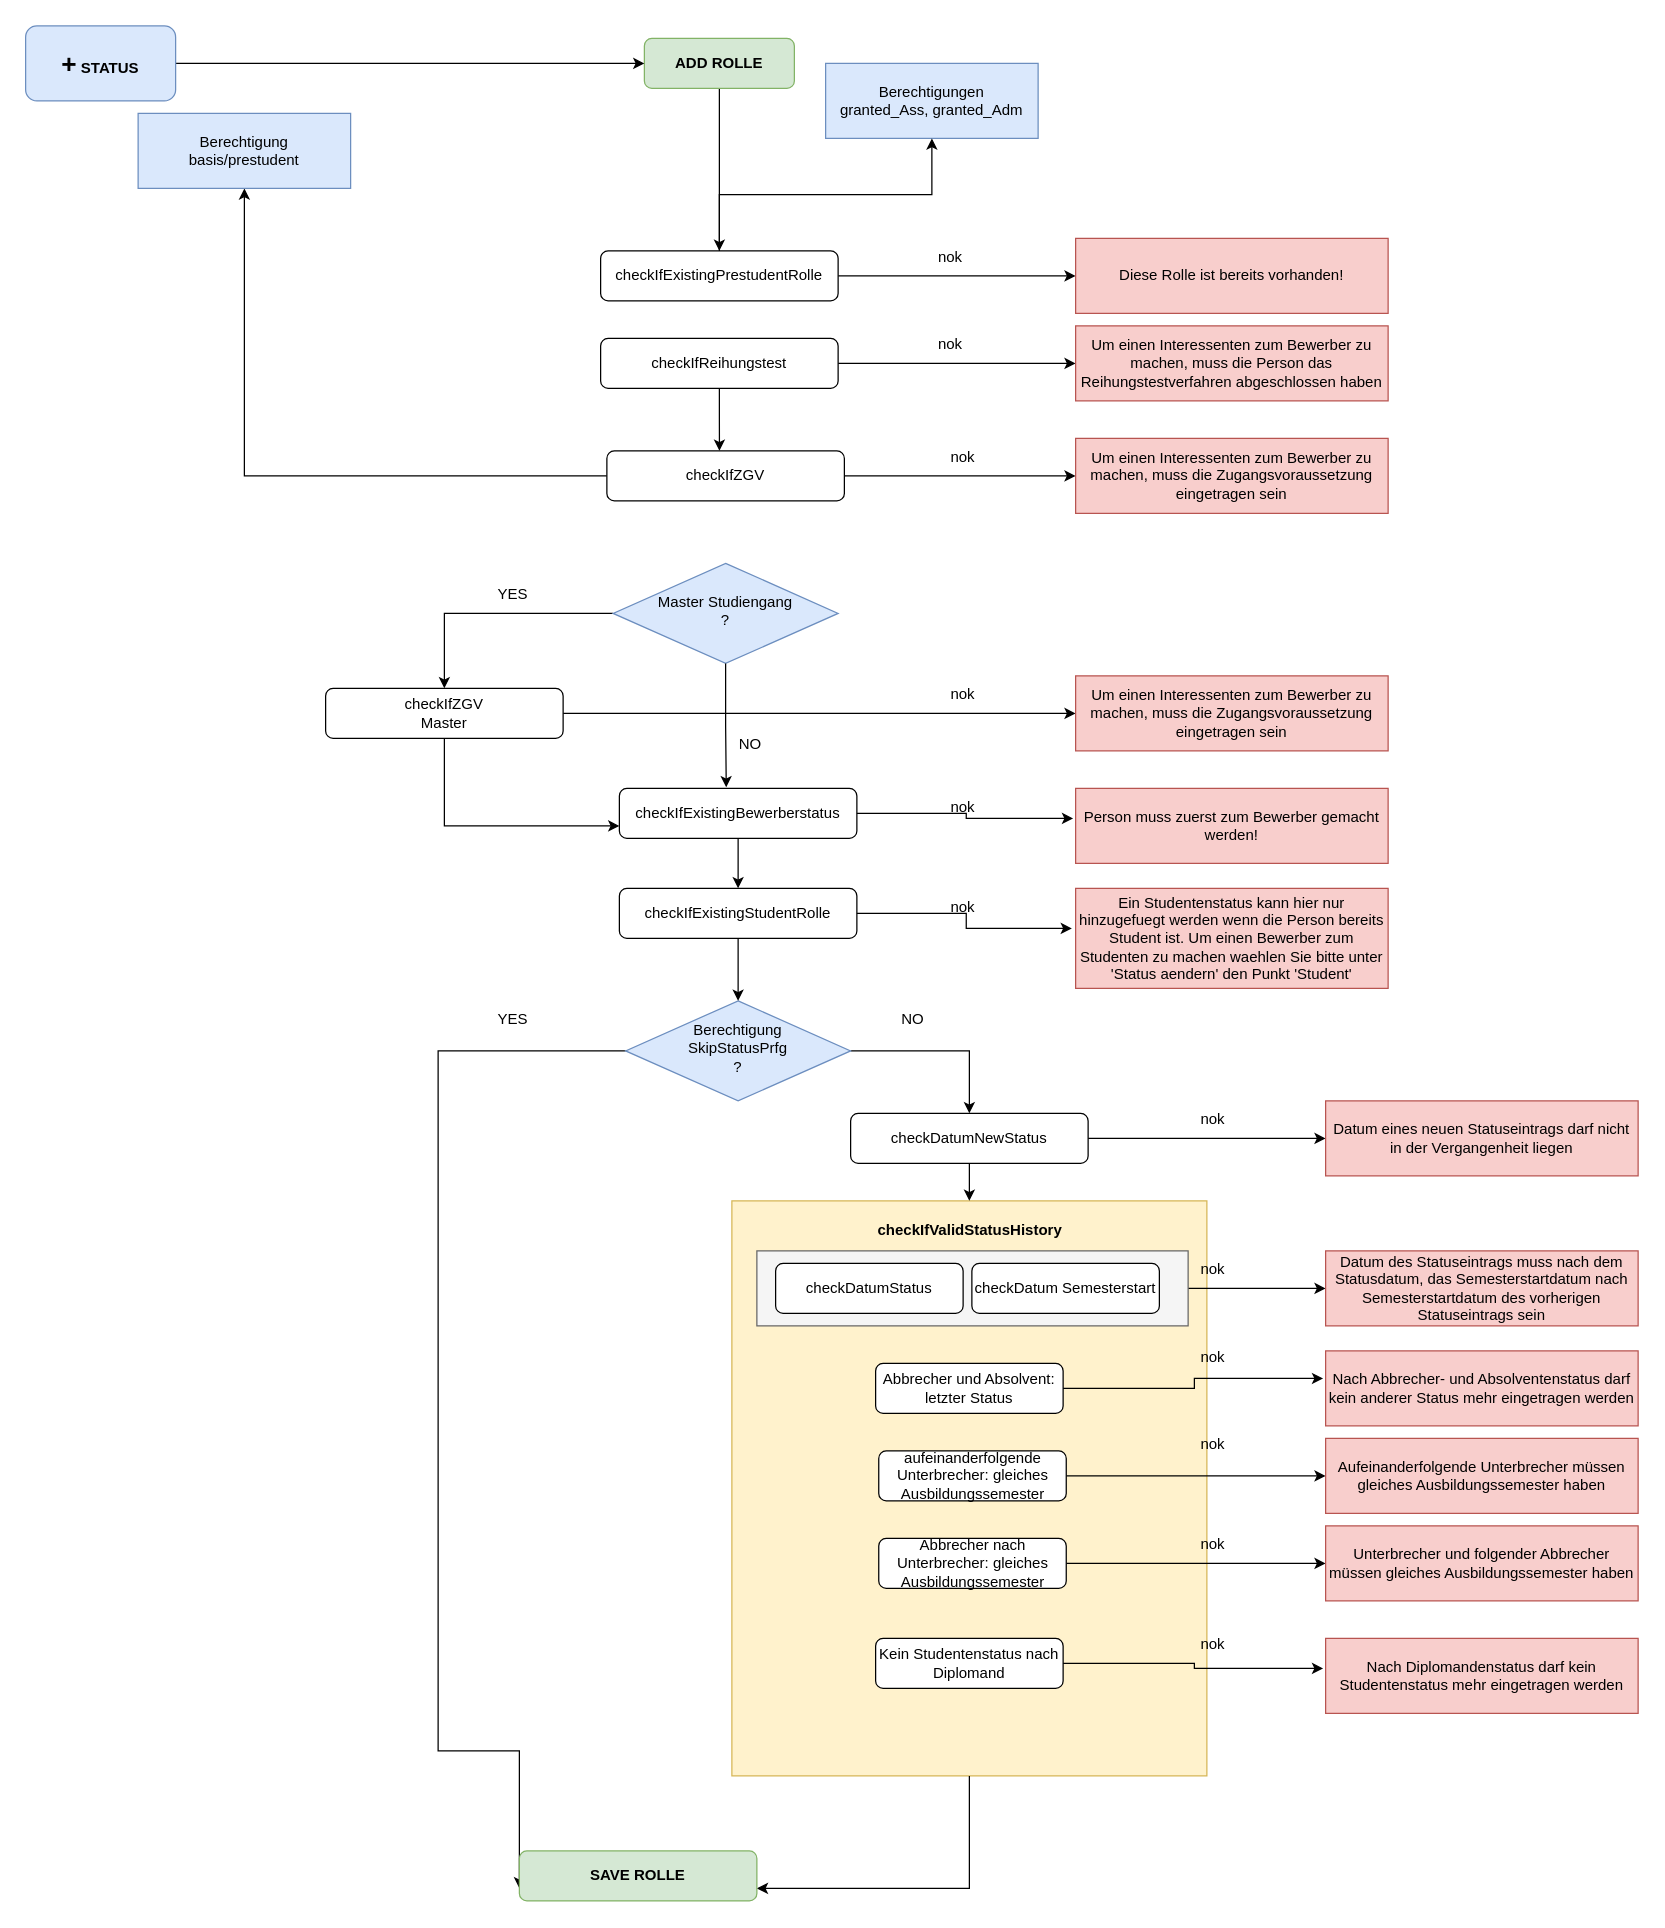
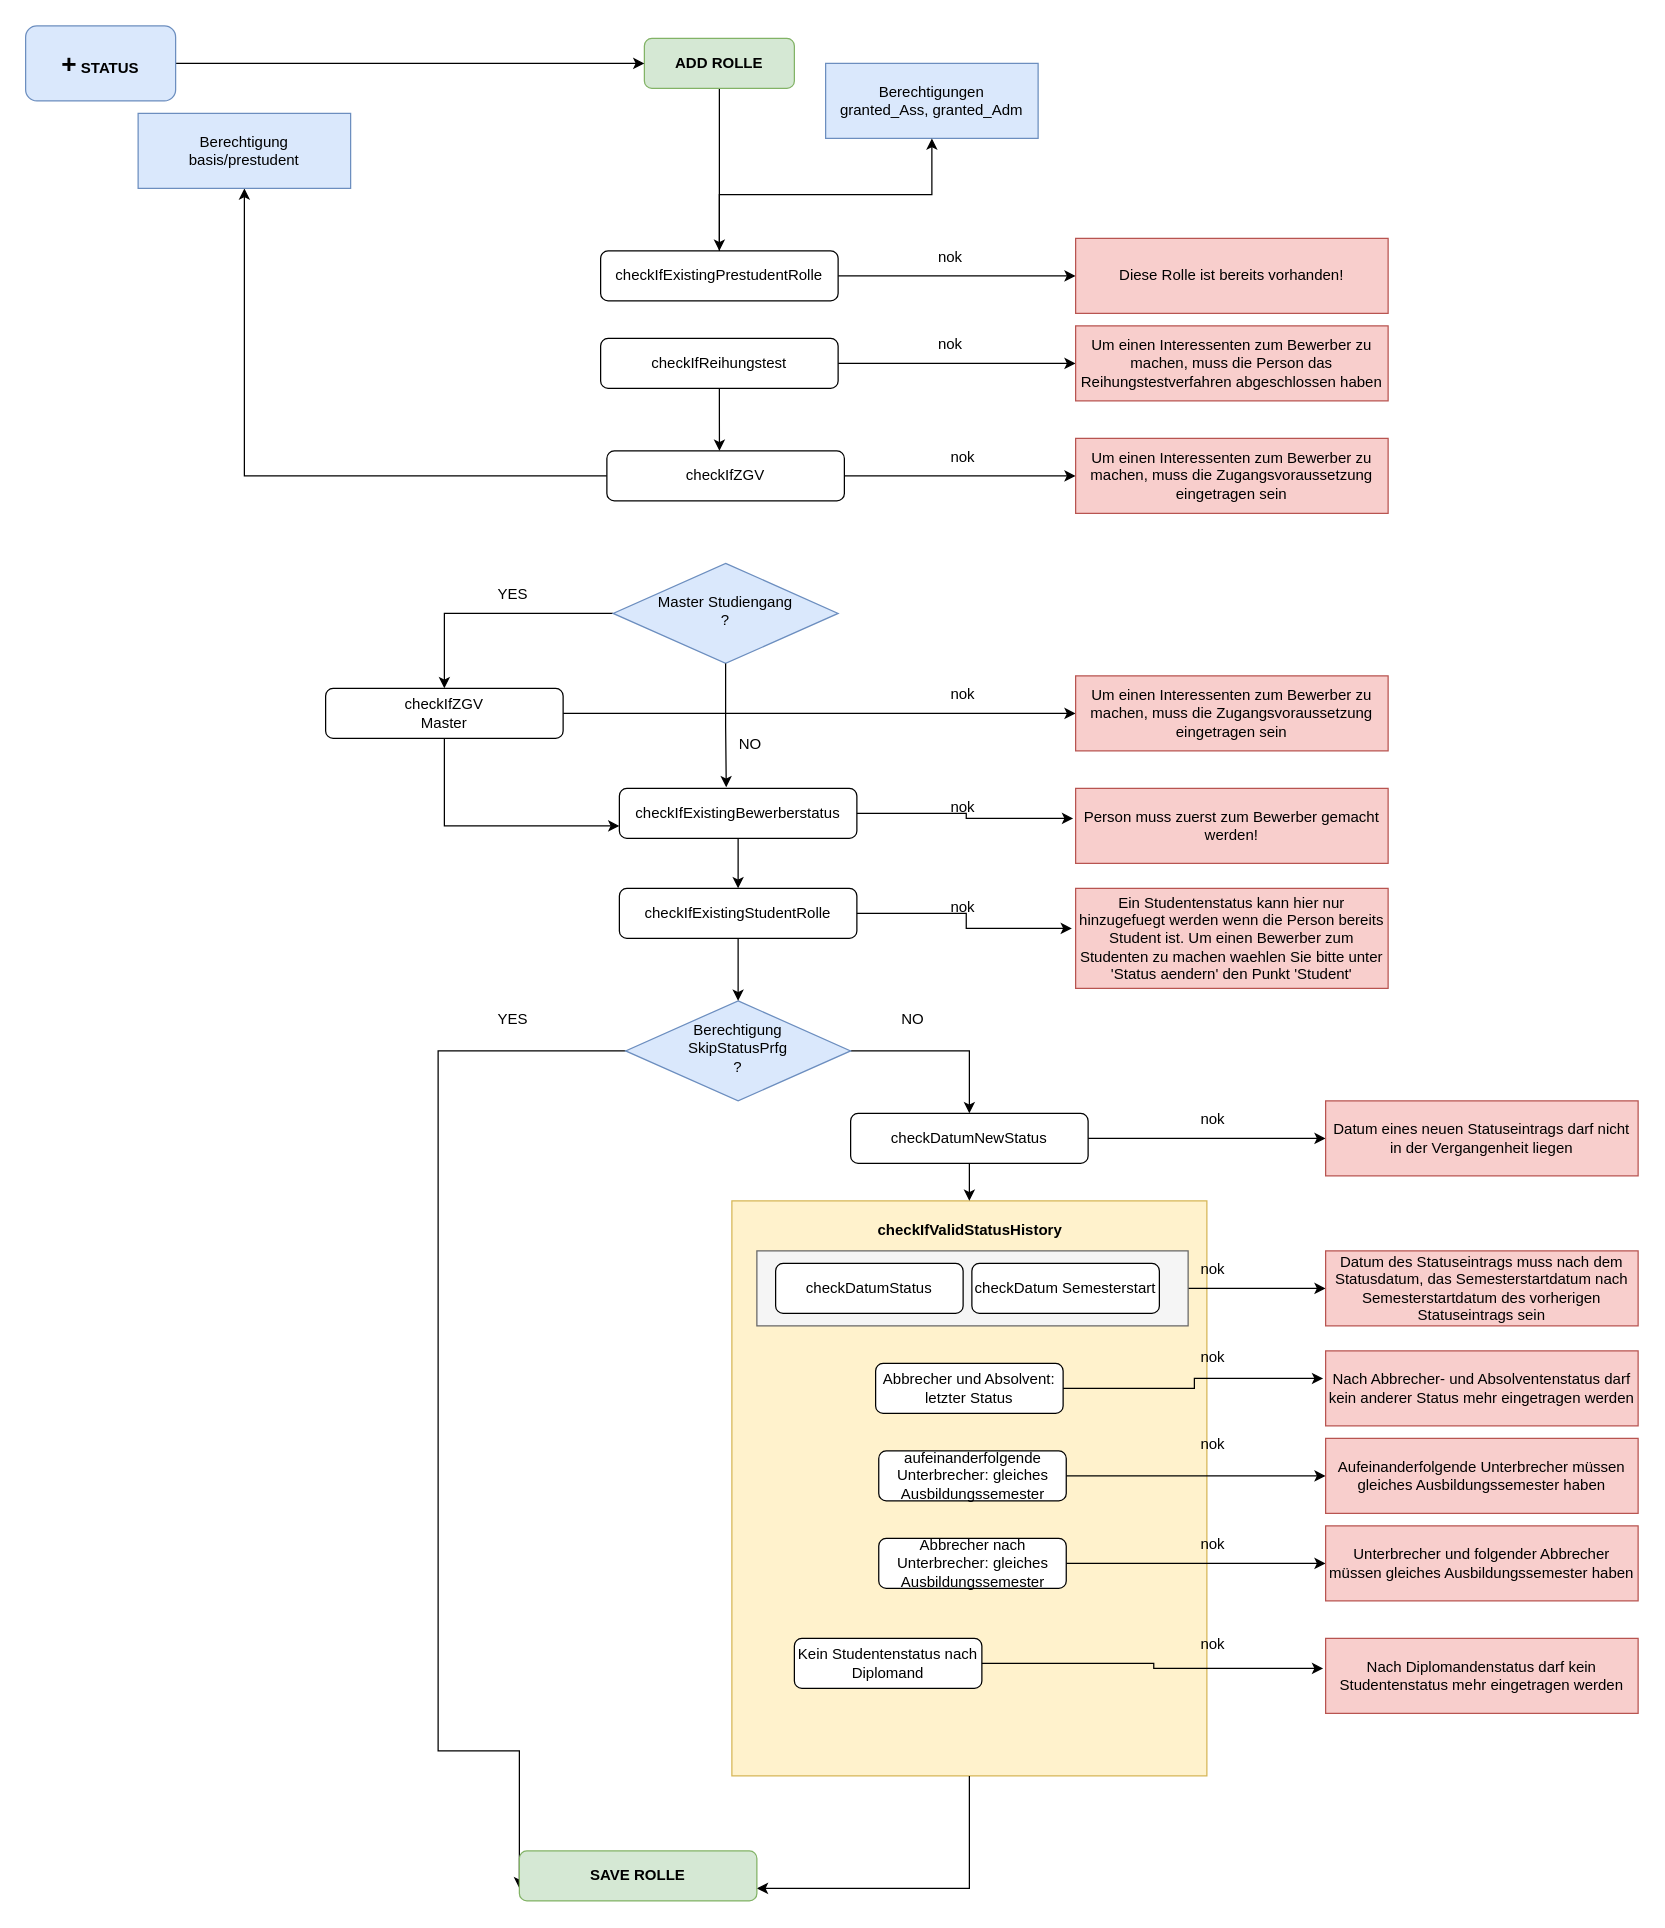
(969, 1663) -> (888, 1663)
